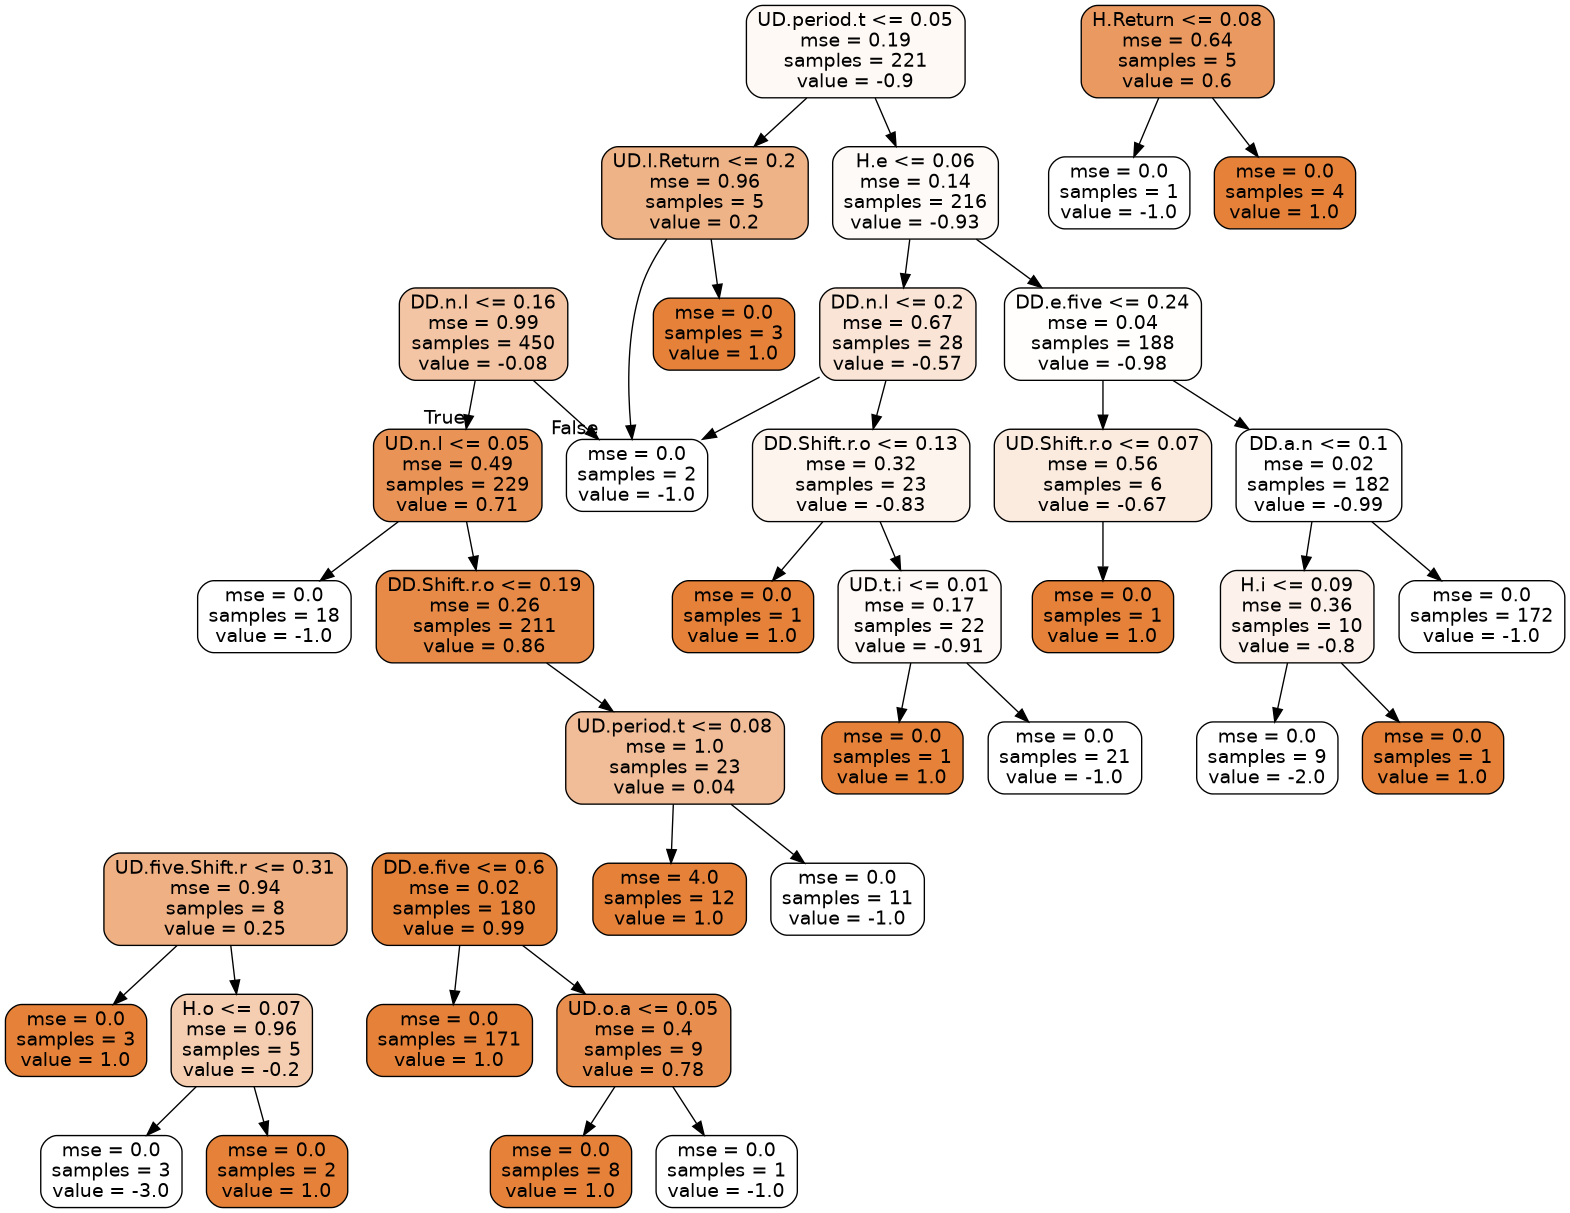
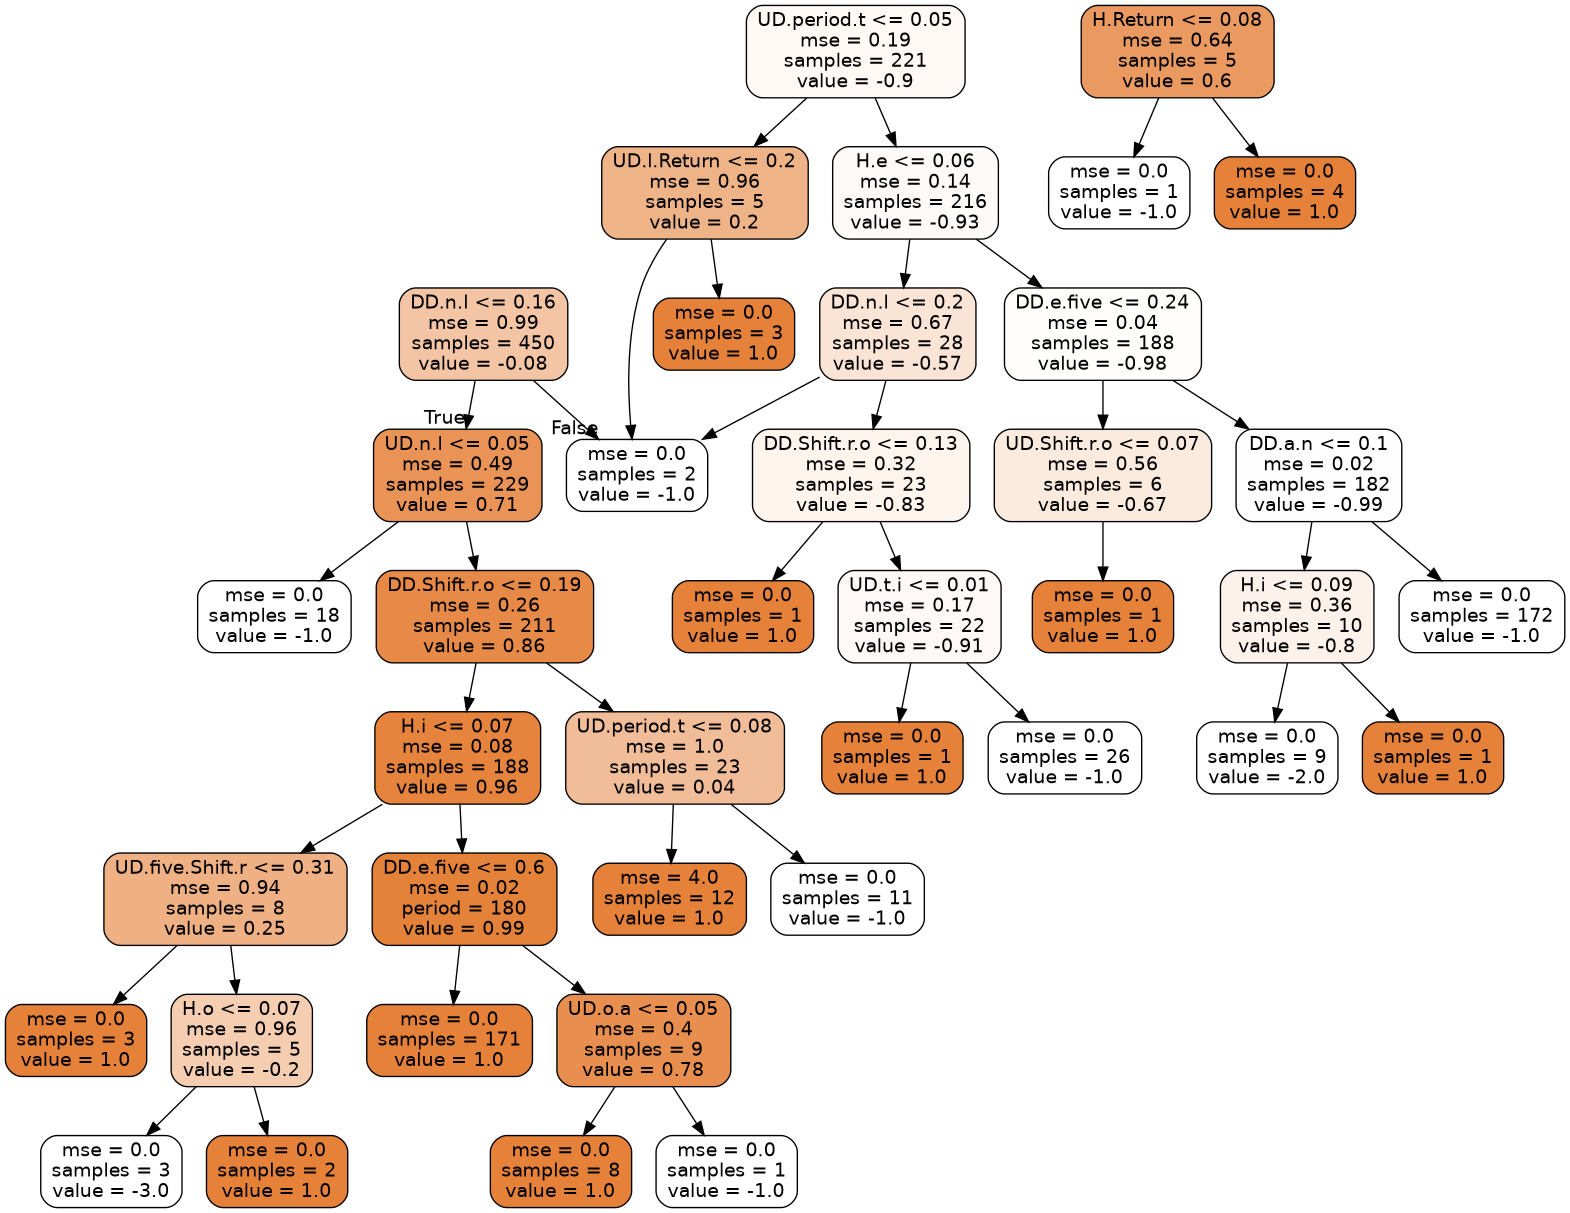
none -> (458, 758)
(1065, 758) -> (1065, 758)
(465, 899) -> (465, 899)
